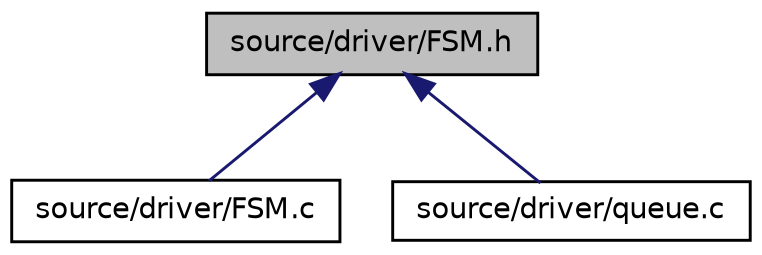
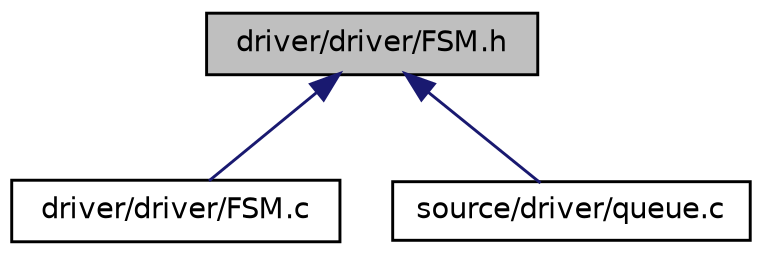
(372, 44) -> (372, 44)
(176, 211) -> (176, 211)
